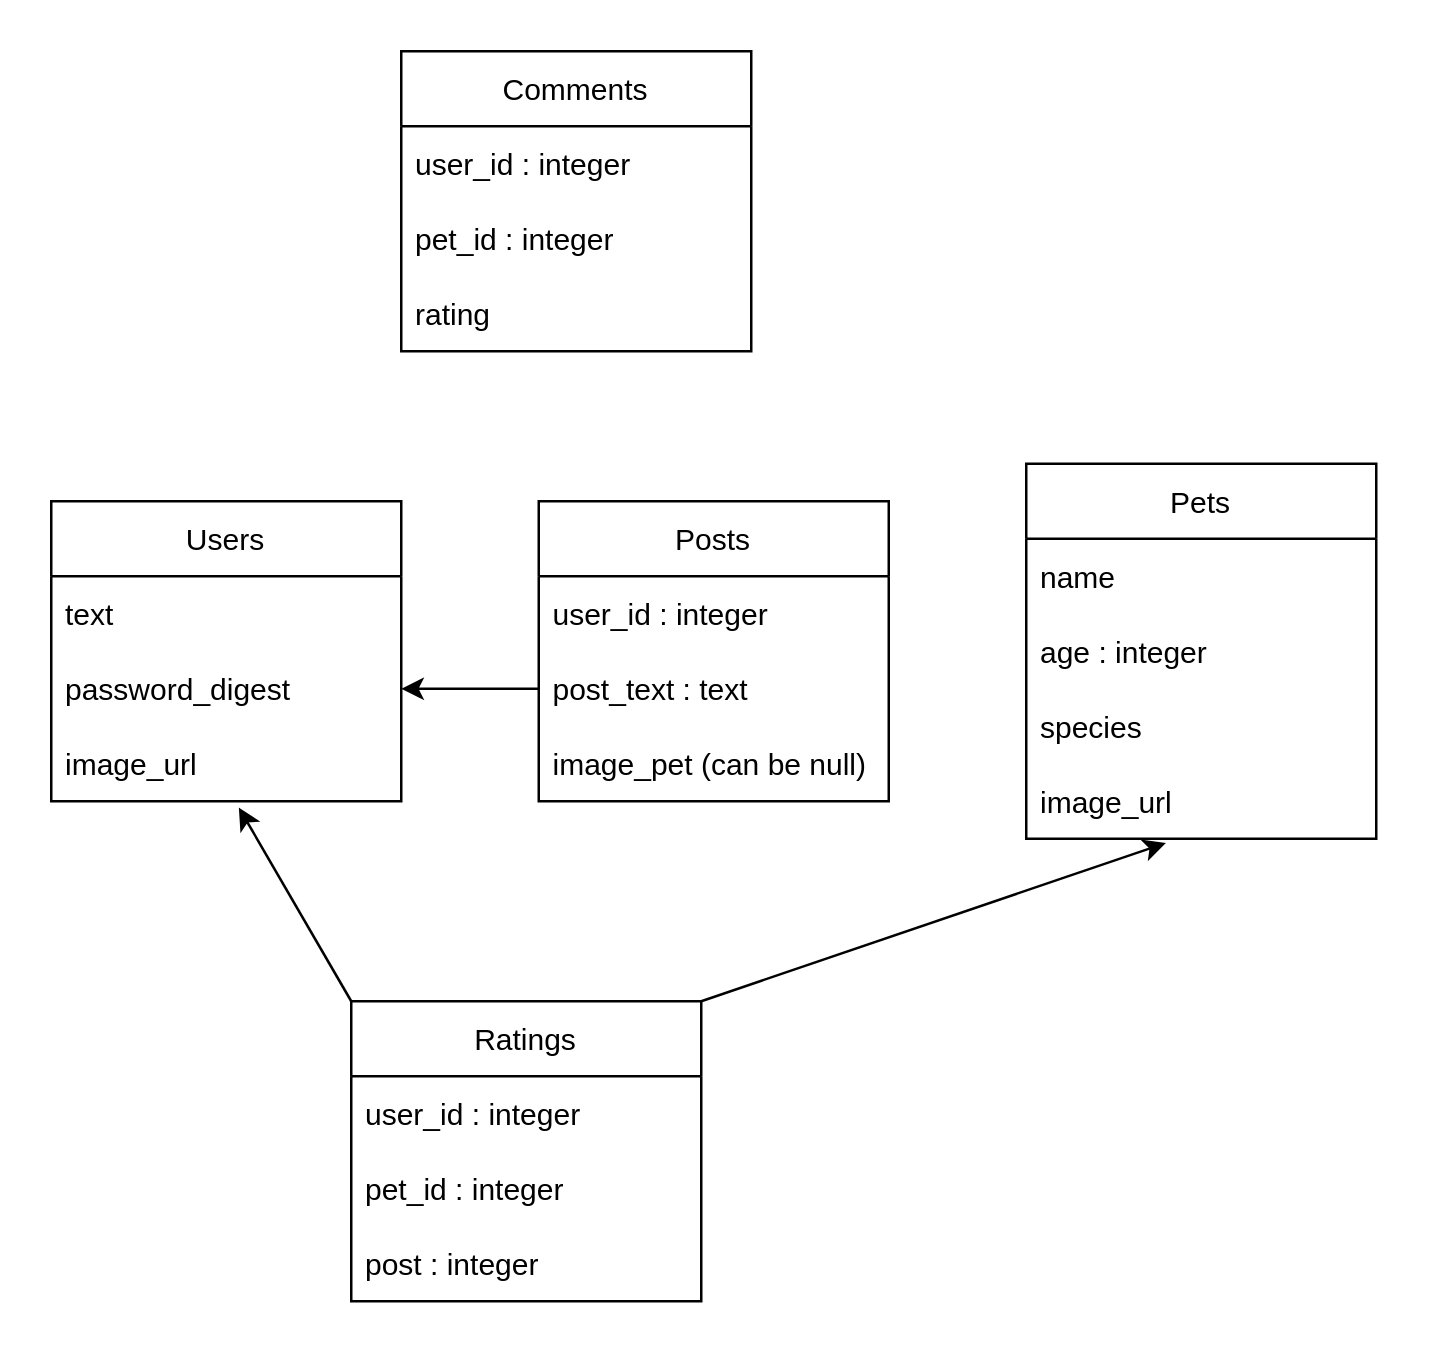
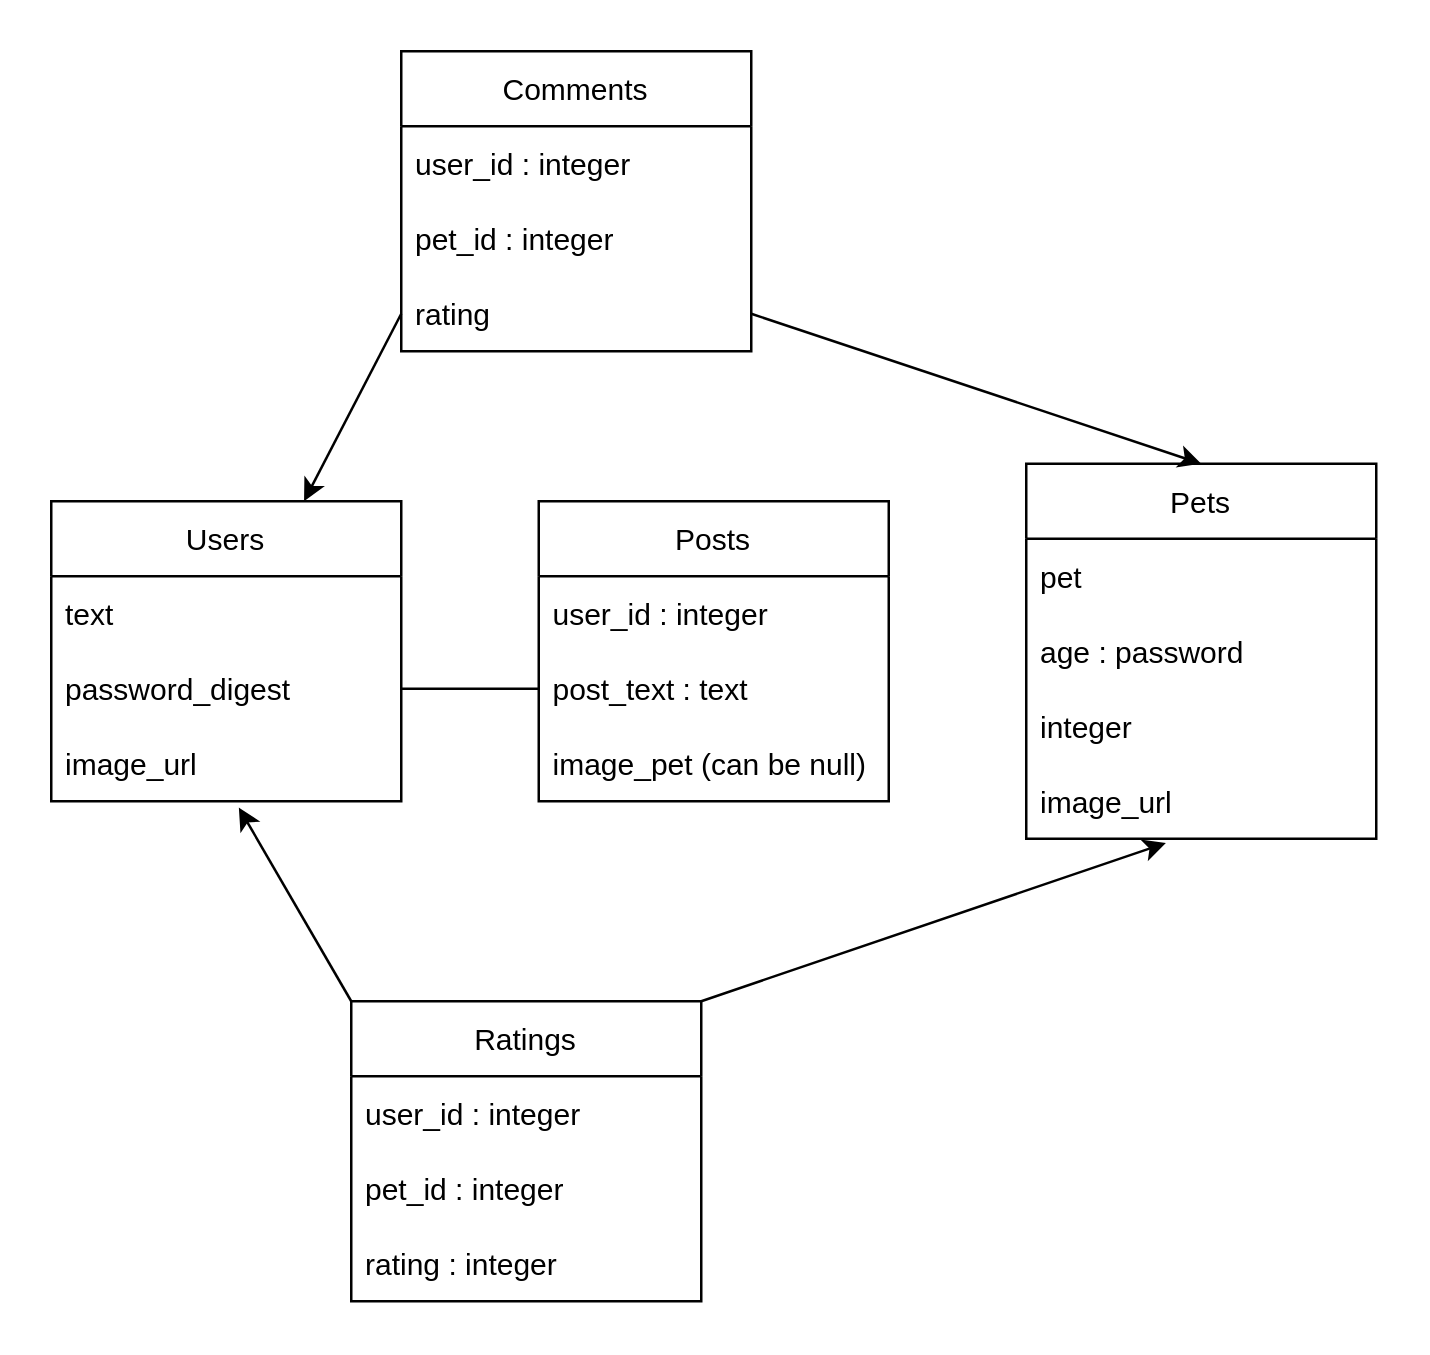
none -> (971, 387)
none -> (354, 404)
(1074, 578) -> (1065, 578)
(1134, 653) -> (1146, 653)
(419, 689) -> (413, 689)
(1095, 728) -> (1095, 728)
(467, 1265) -> (480, 1265)
